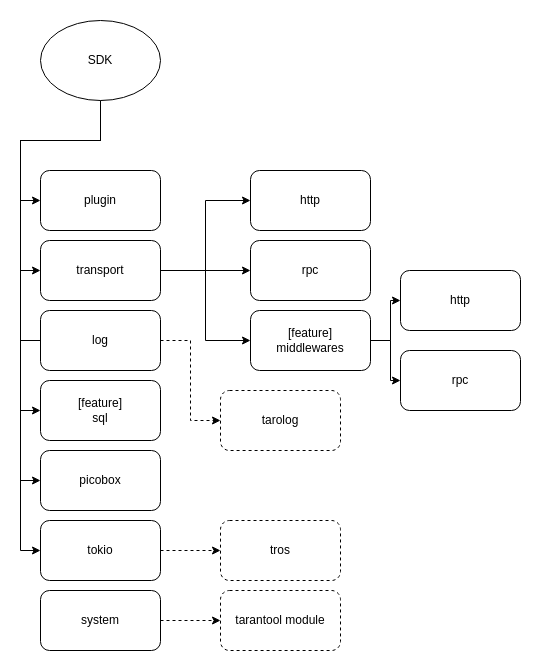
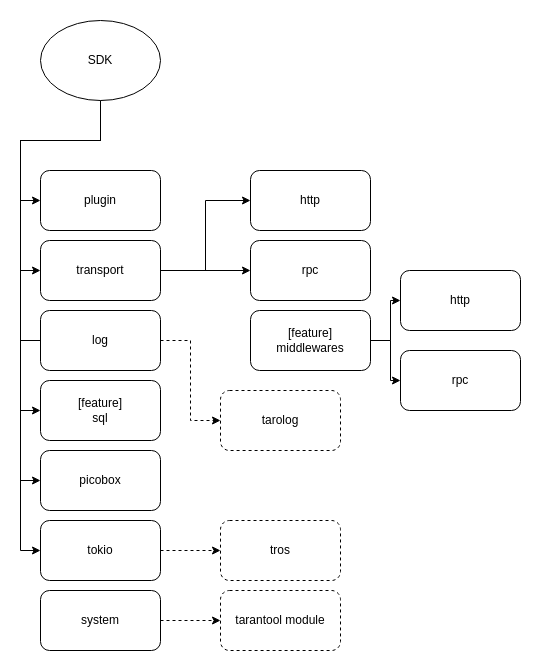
(206, 325) -> none
